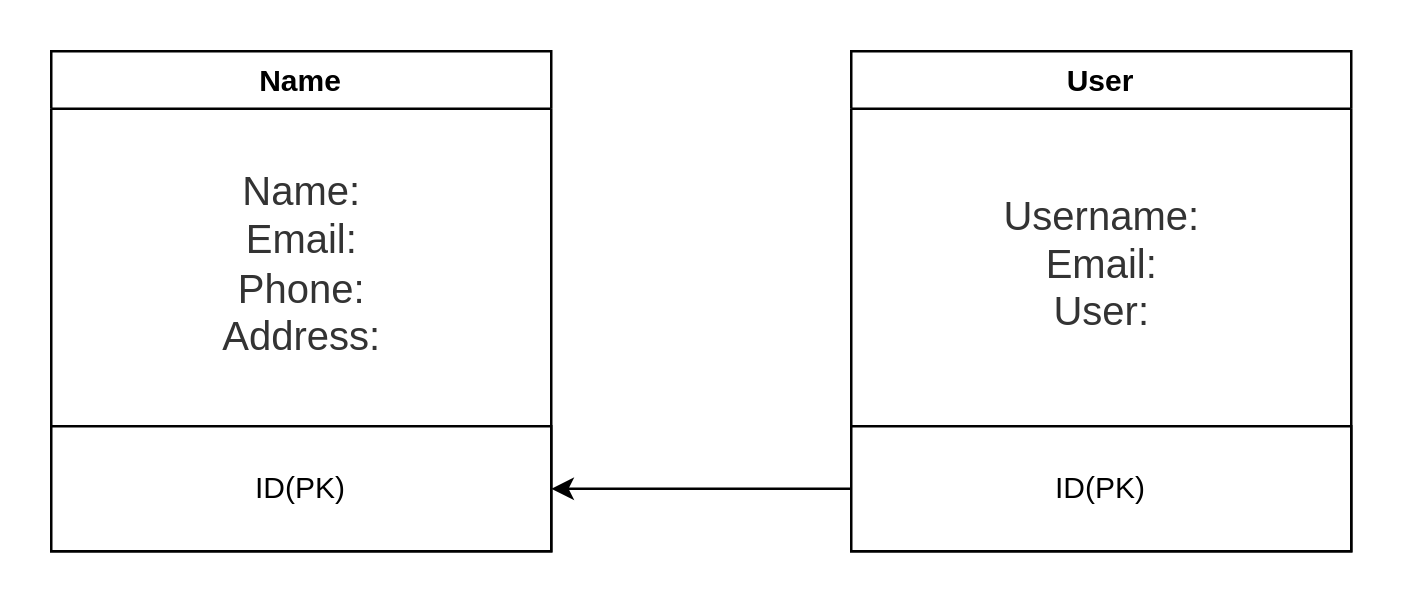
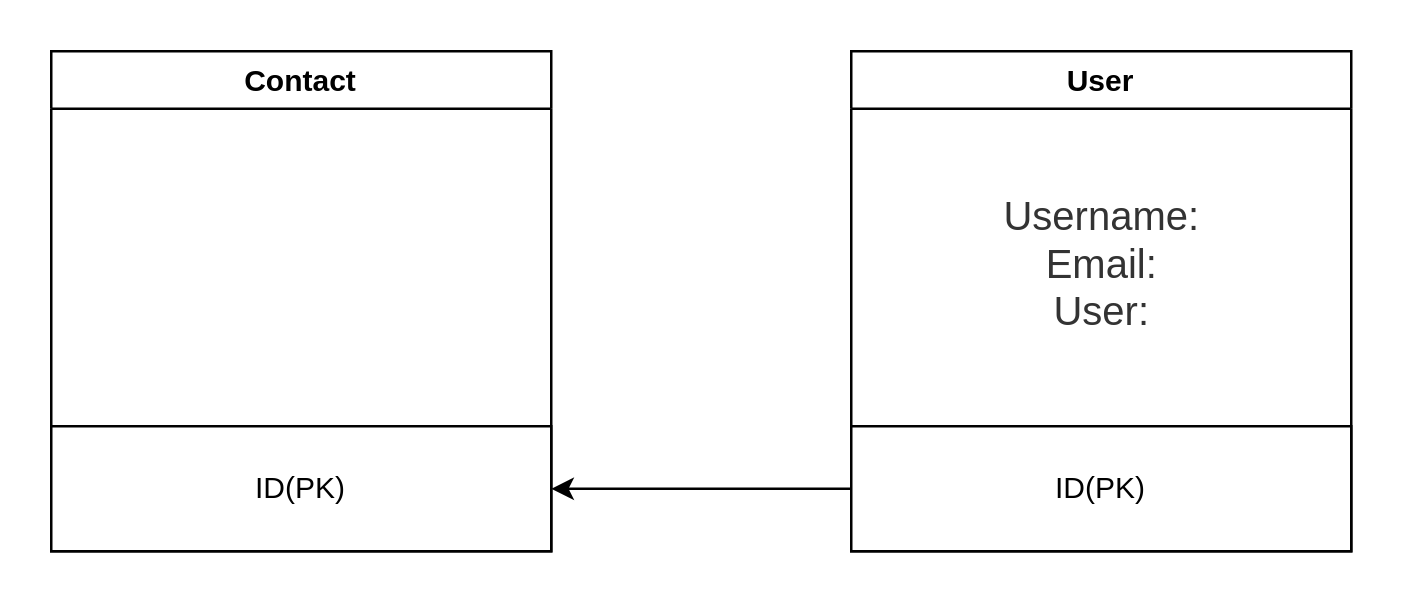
(300, 81) -> (300, 81)
(301, 264) -> none
